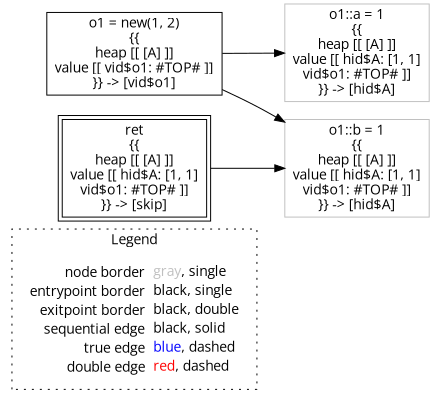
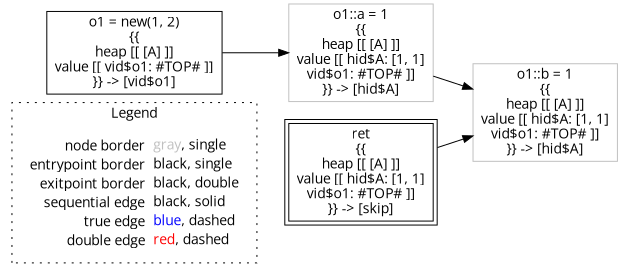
(249, 103) -> (448, 81)
